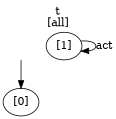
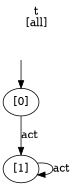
none -> (21, 132)
